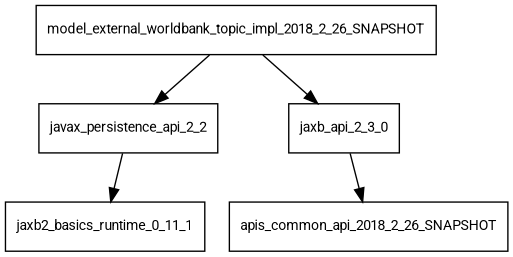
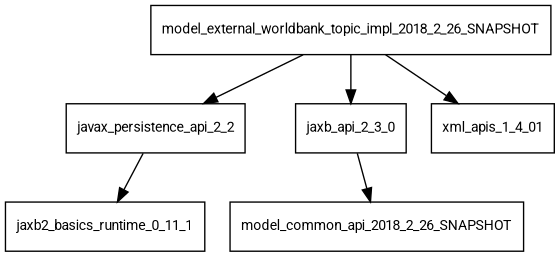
none -> (493, 128)
(369, 227) -> (377, 227)
